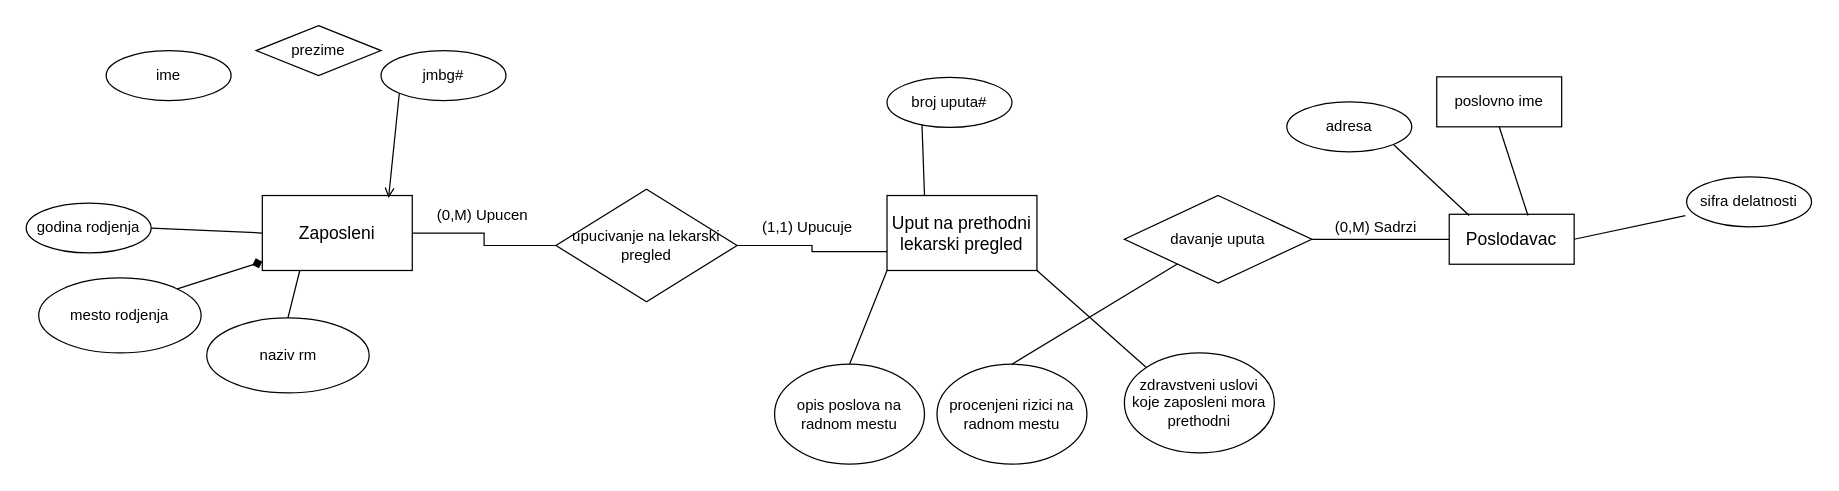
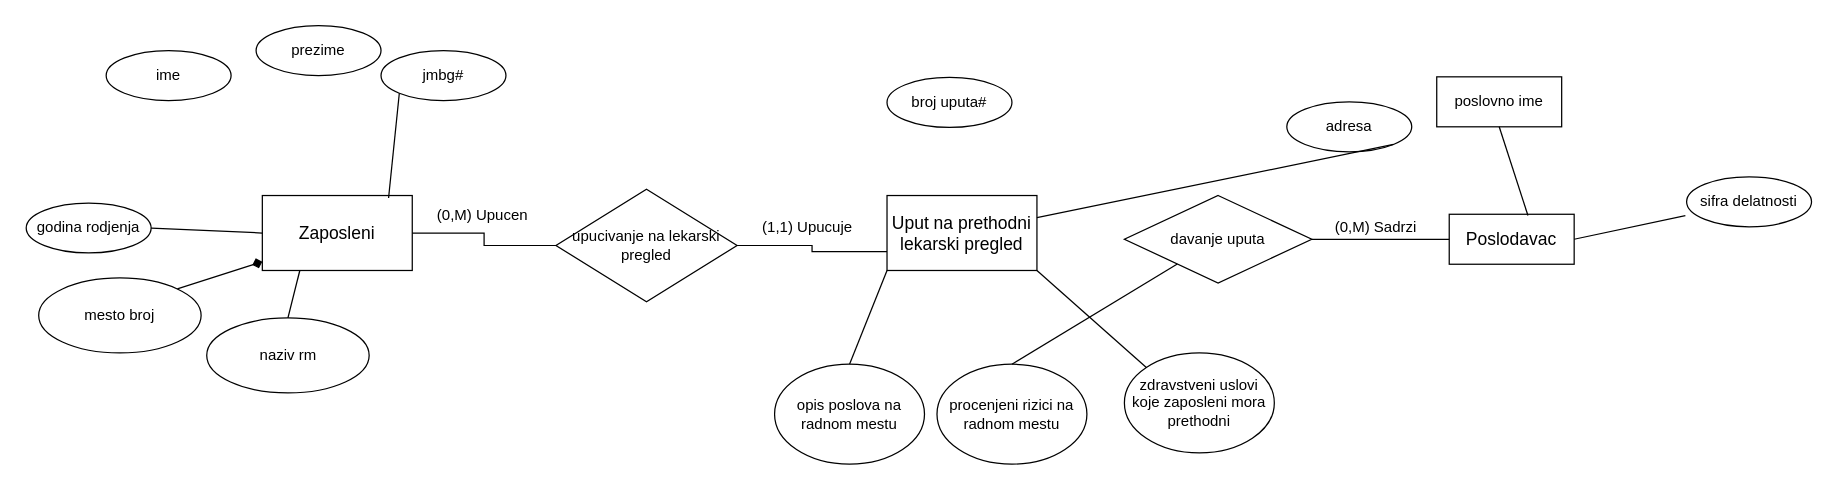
(318, 51) -> (318, 51)
(923, 160) -> none
(1431, 180) -> (1215, 181)
(389, 192) -> (389, 192)
(119, 316) -> (119, 316)
